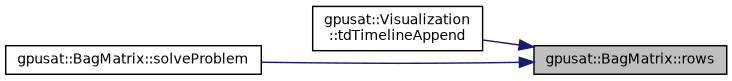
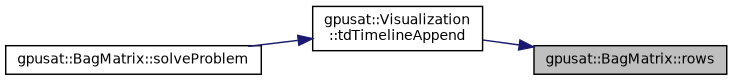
(390, 63) -> (273, 43)
